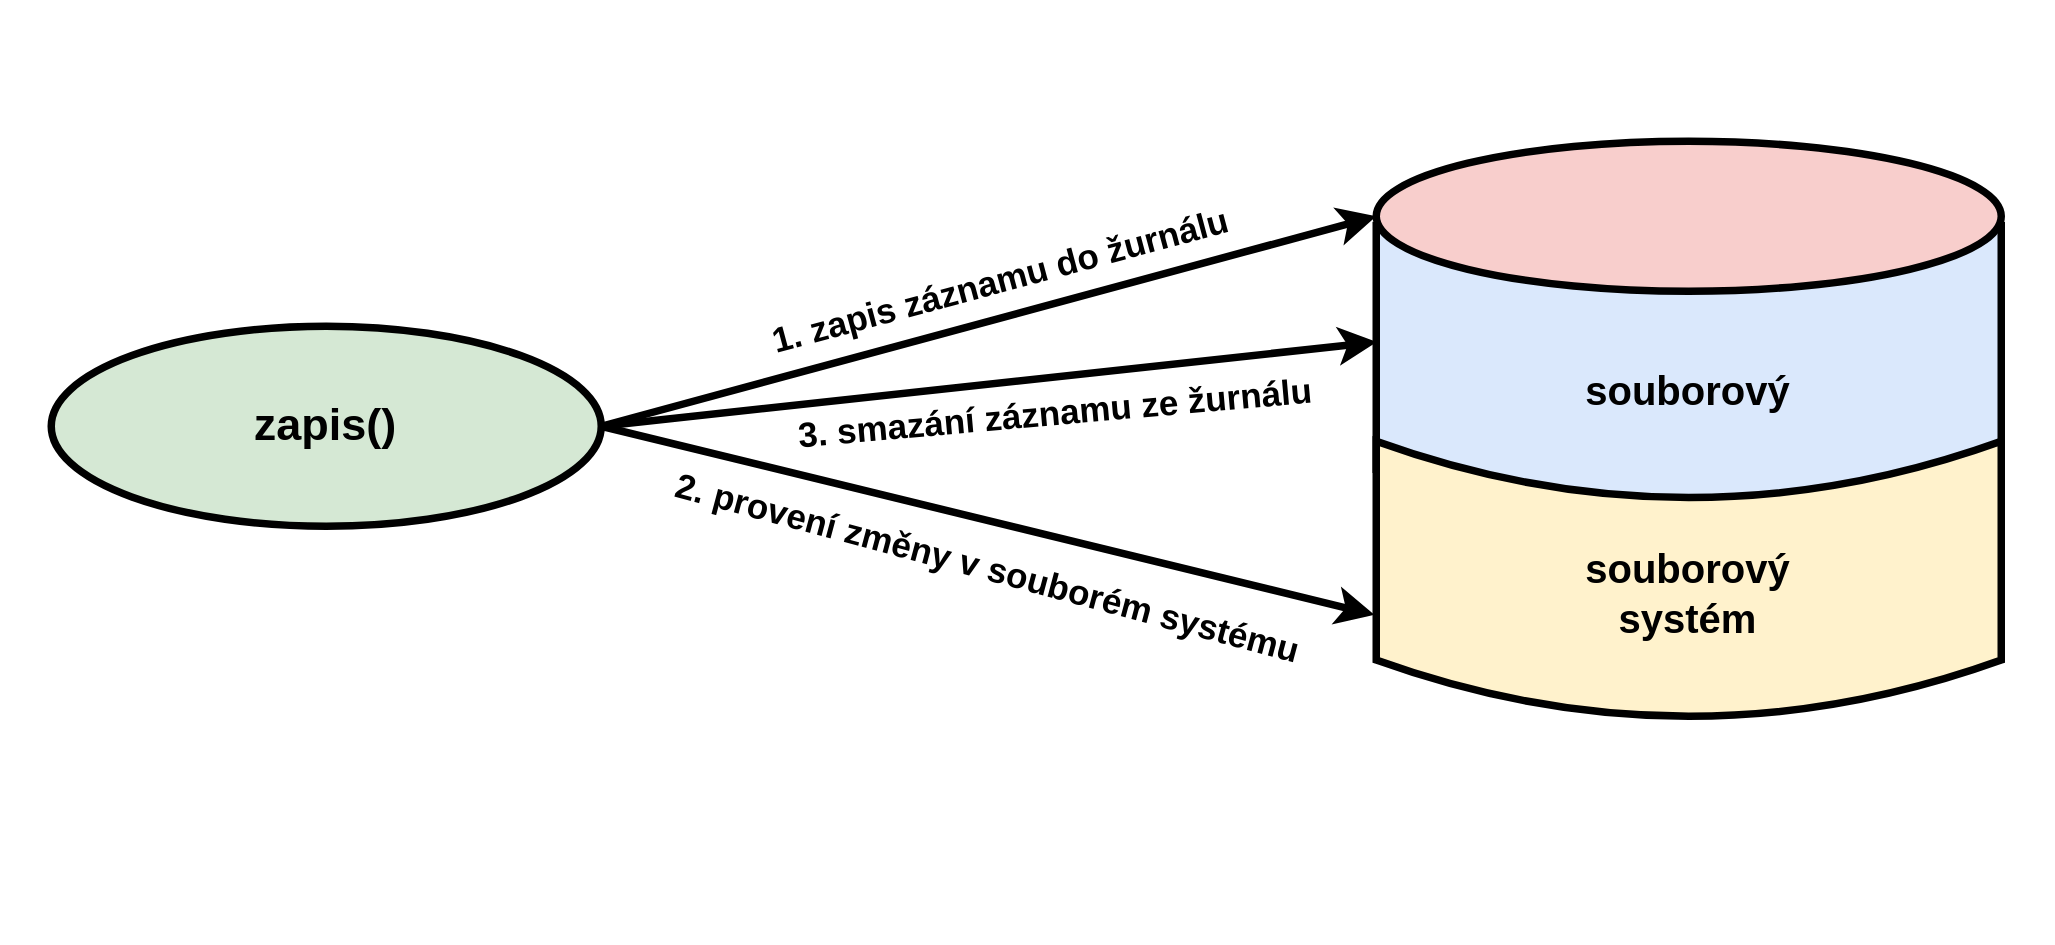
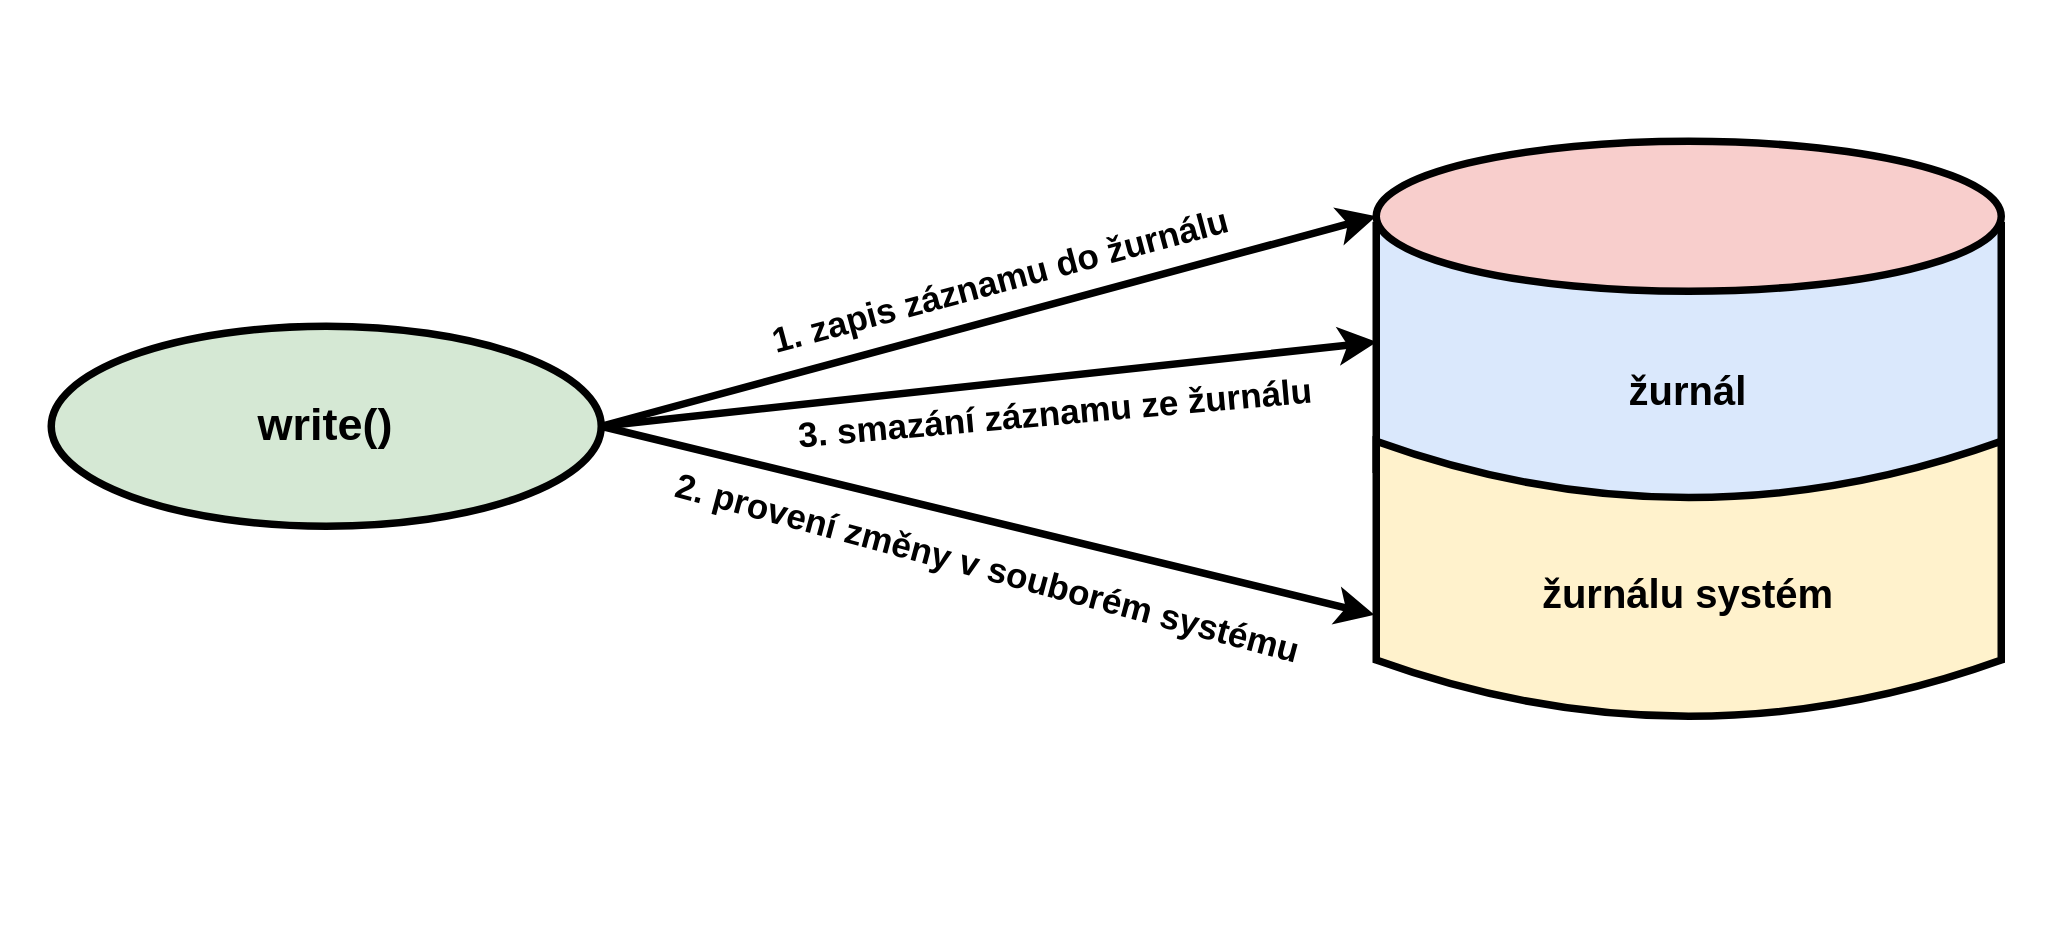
(1689, 391) -> (1689, 391)
(326, 426) -> (326, 426)
(1689, 594) -> (1689, 594)
